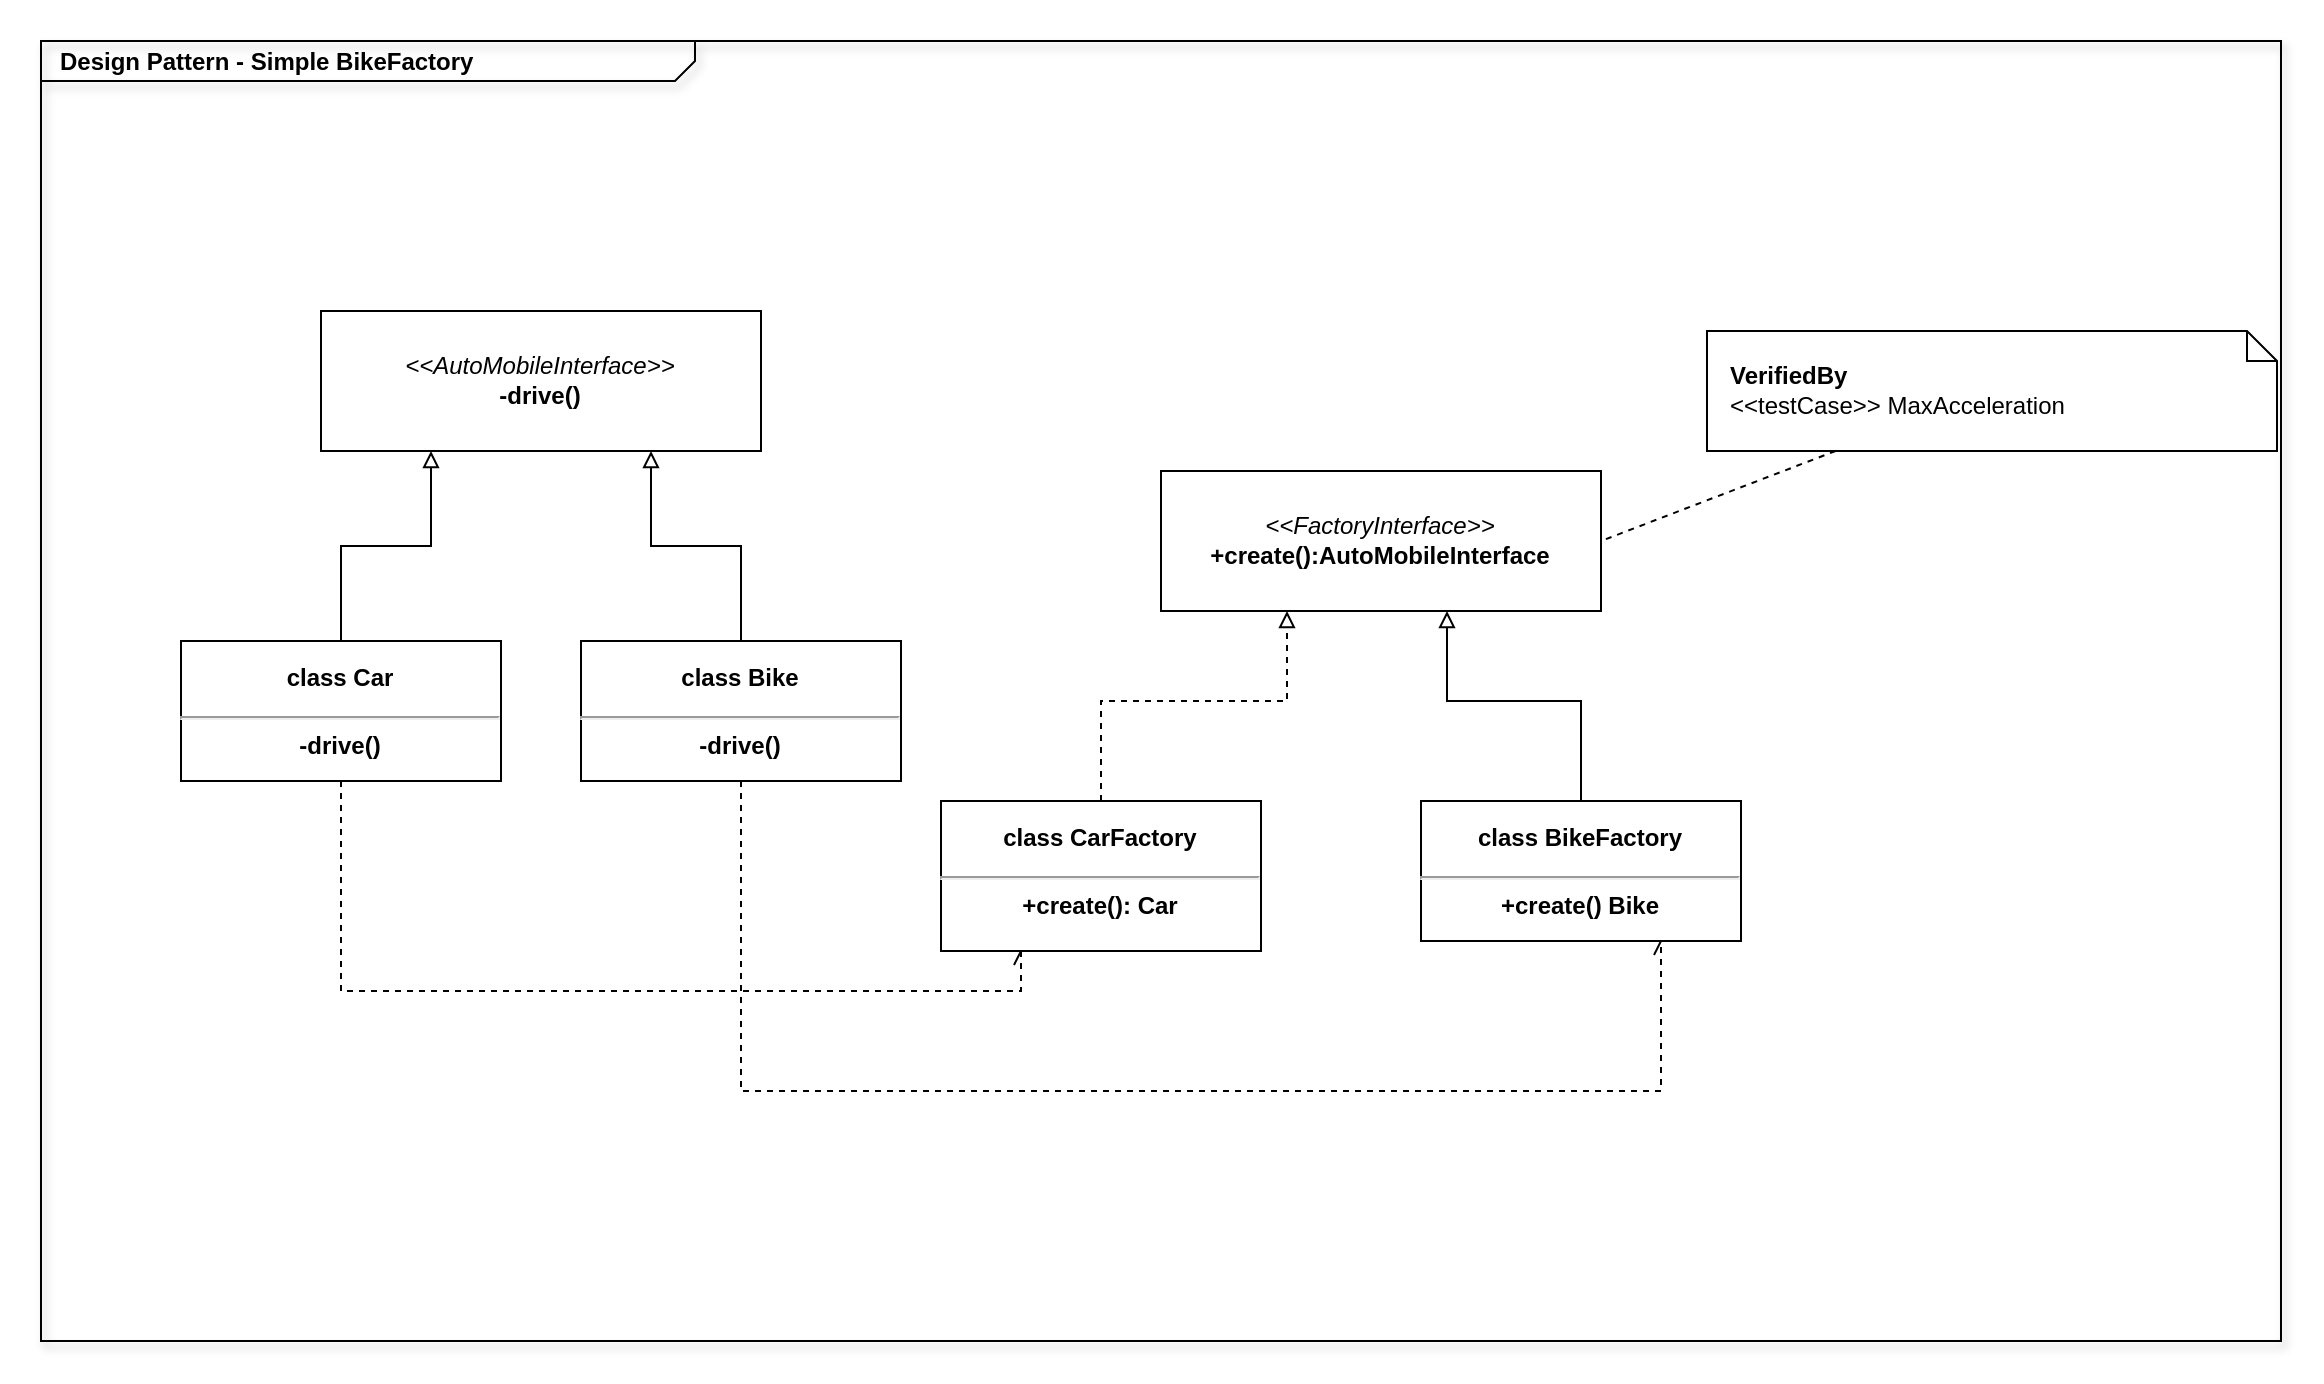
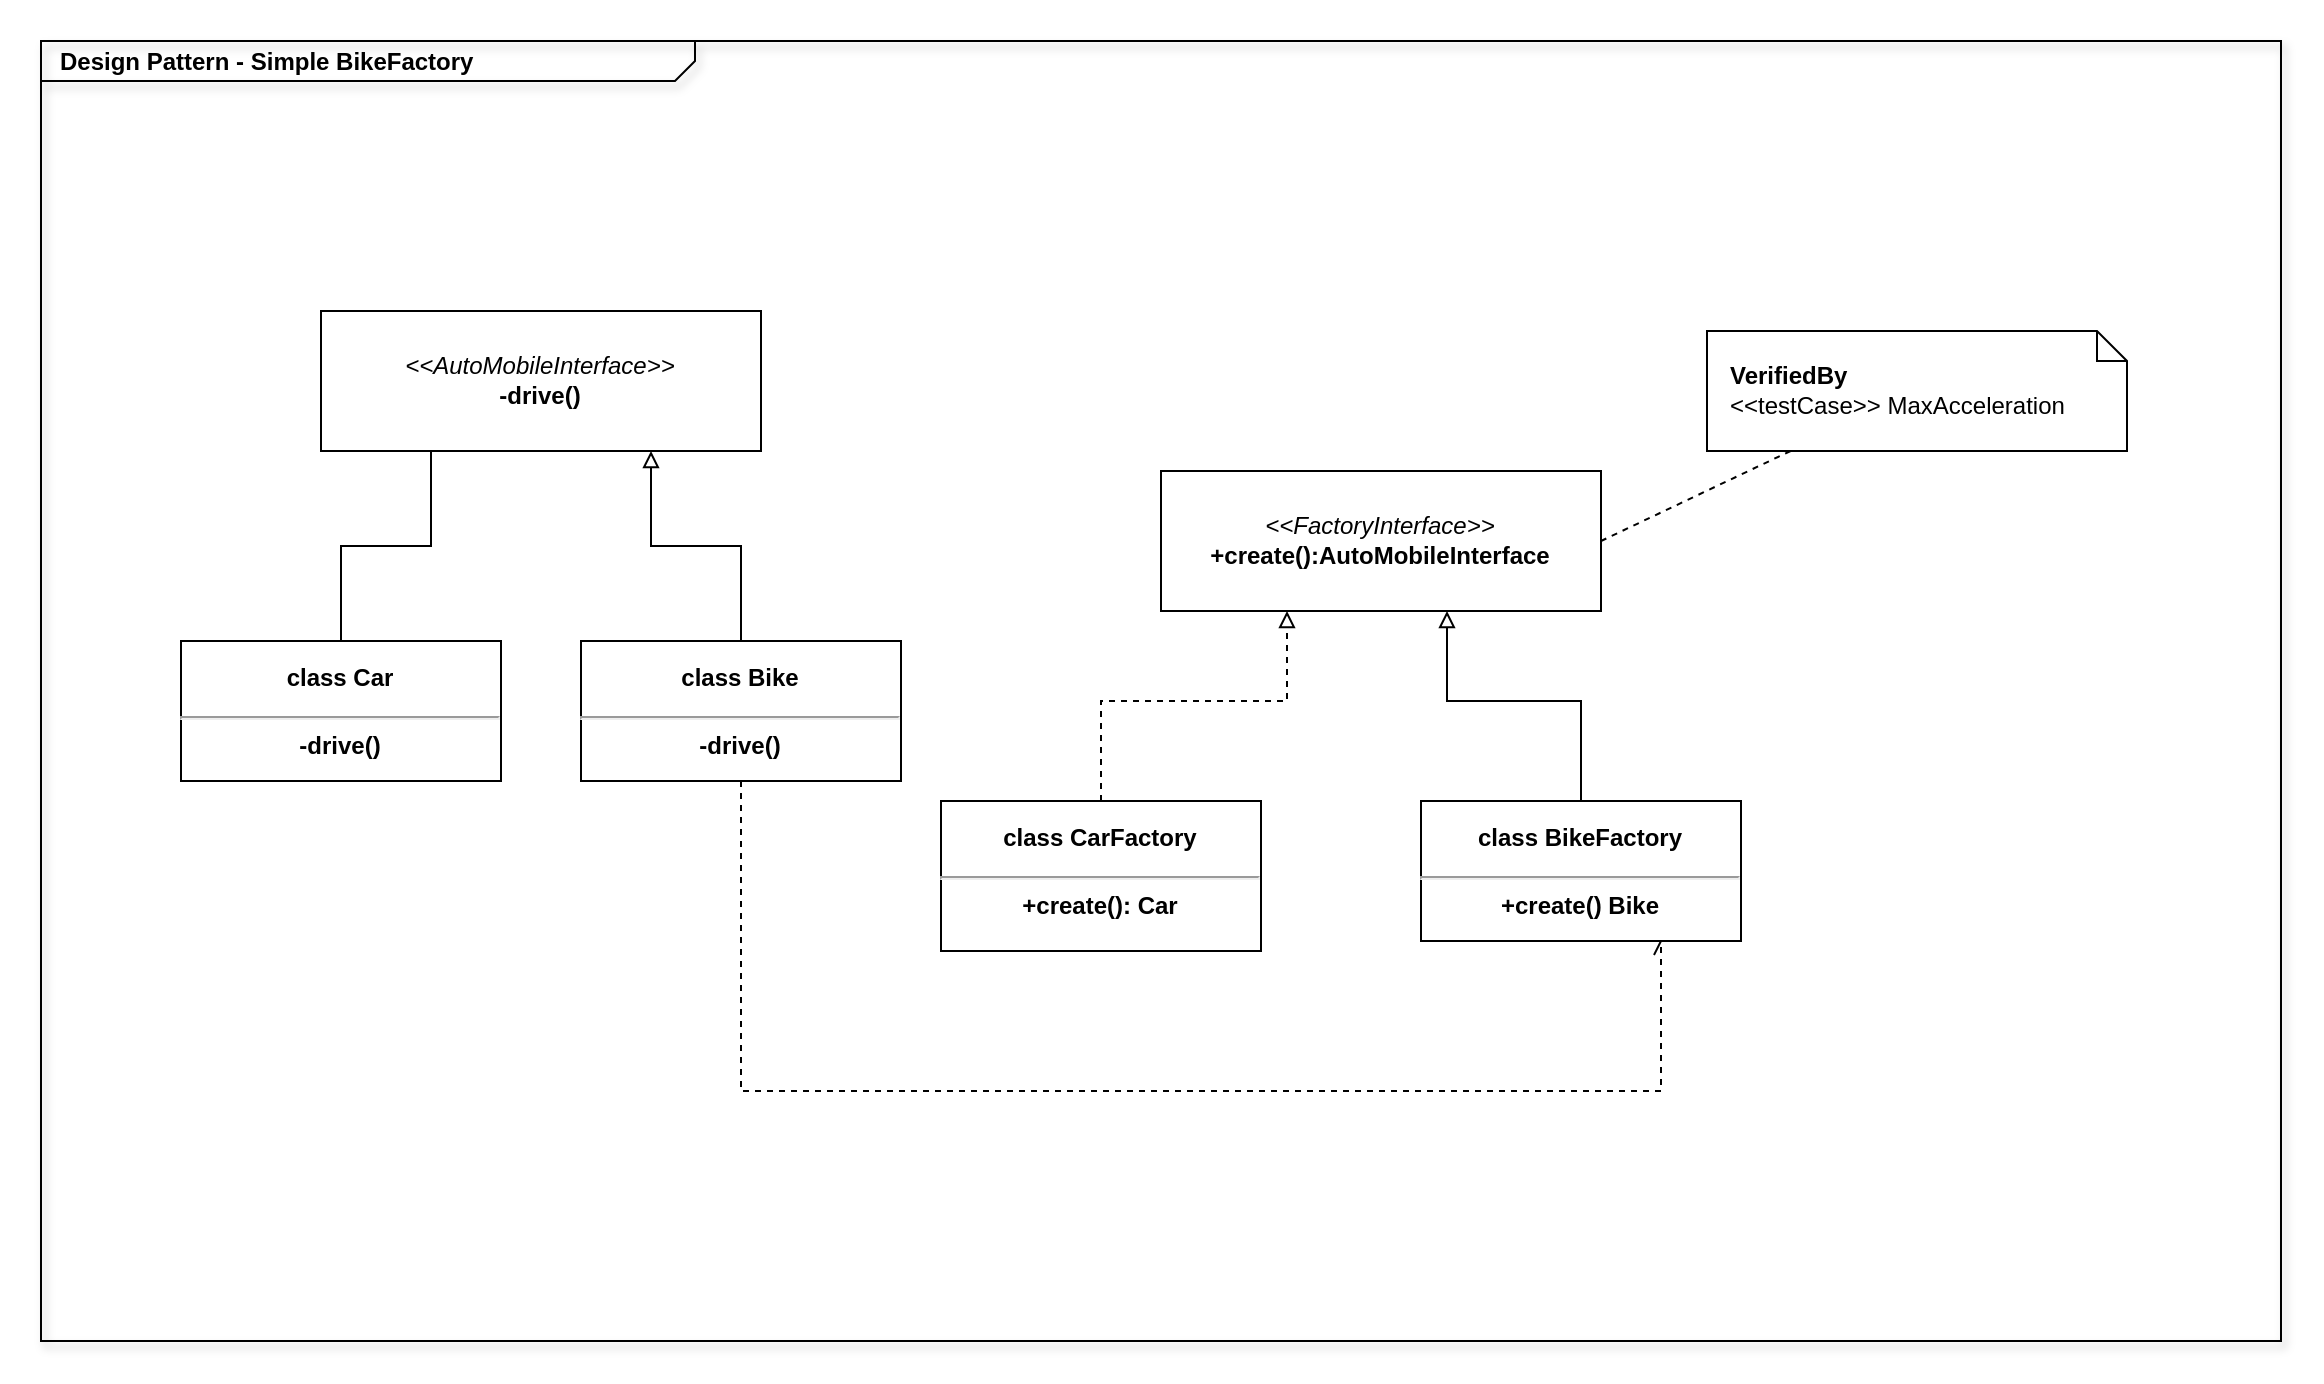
(1992, 391) -> (1917, 391)
(431, 468) -> (431, 461)
(597, 991) -> none
